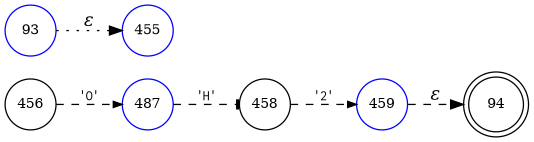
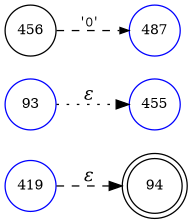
(265, 104) -> none
(382, 104) -> (31, 186)
